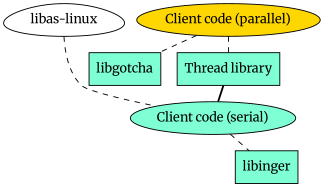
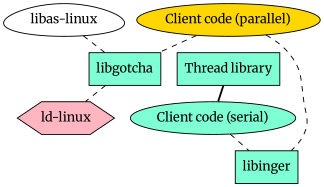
(228, 44) -> (302, 88)
(92, 91) -> (94, 44)
none -> (66, 118)
